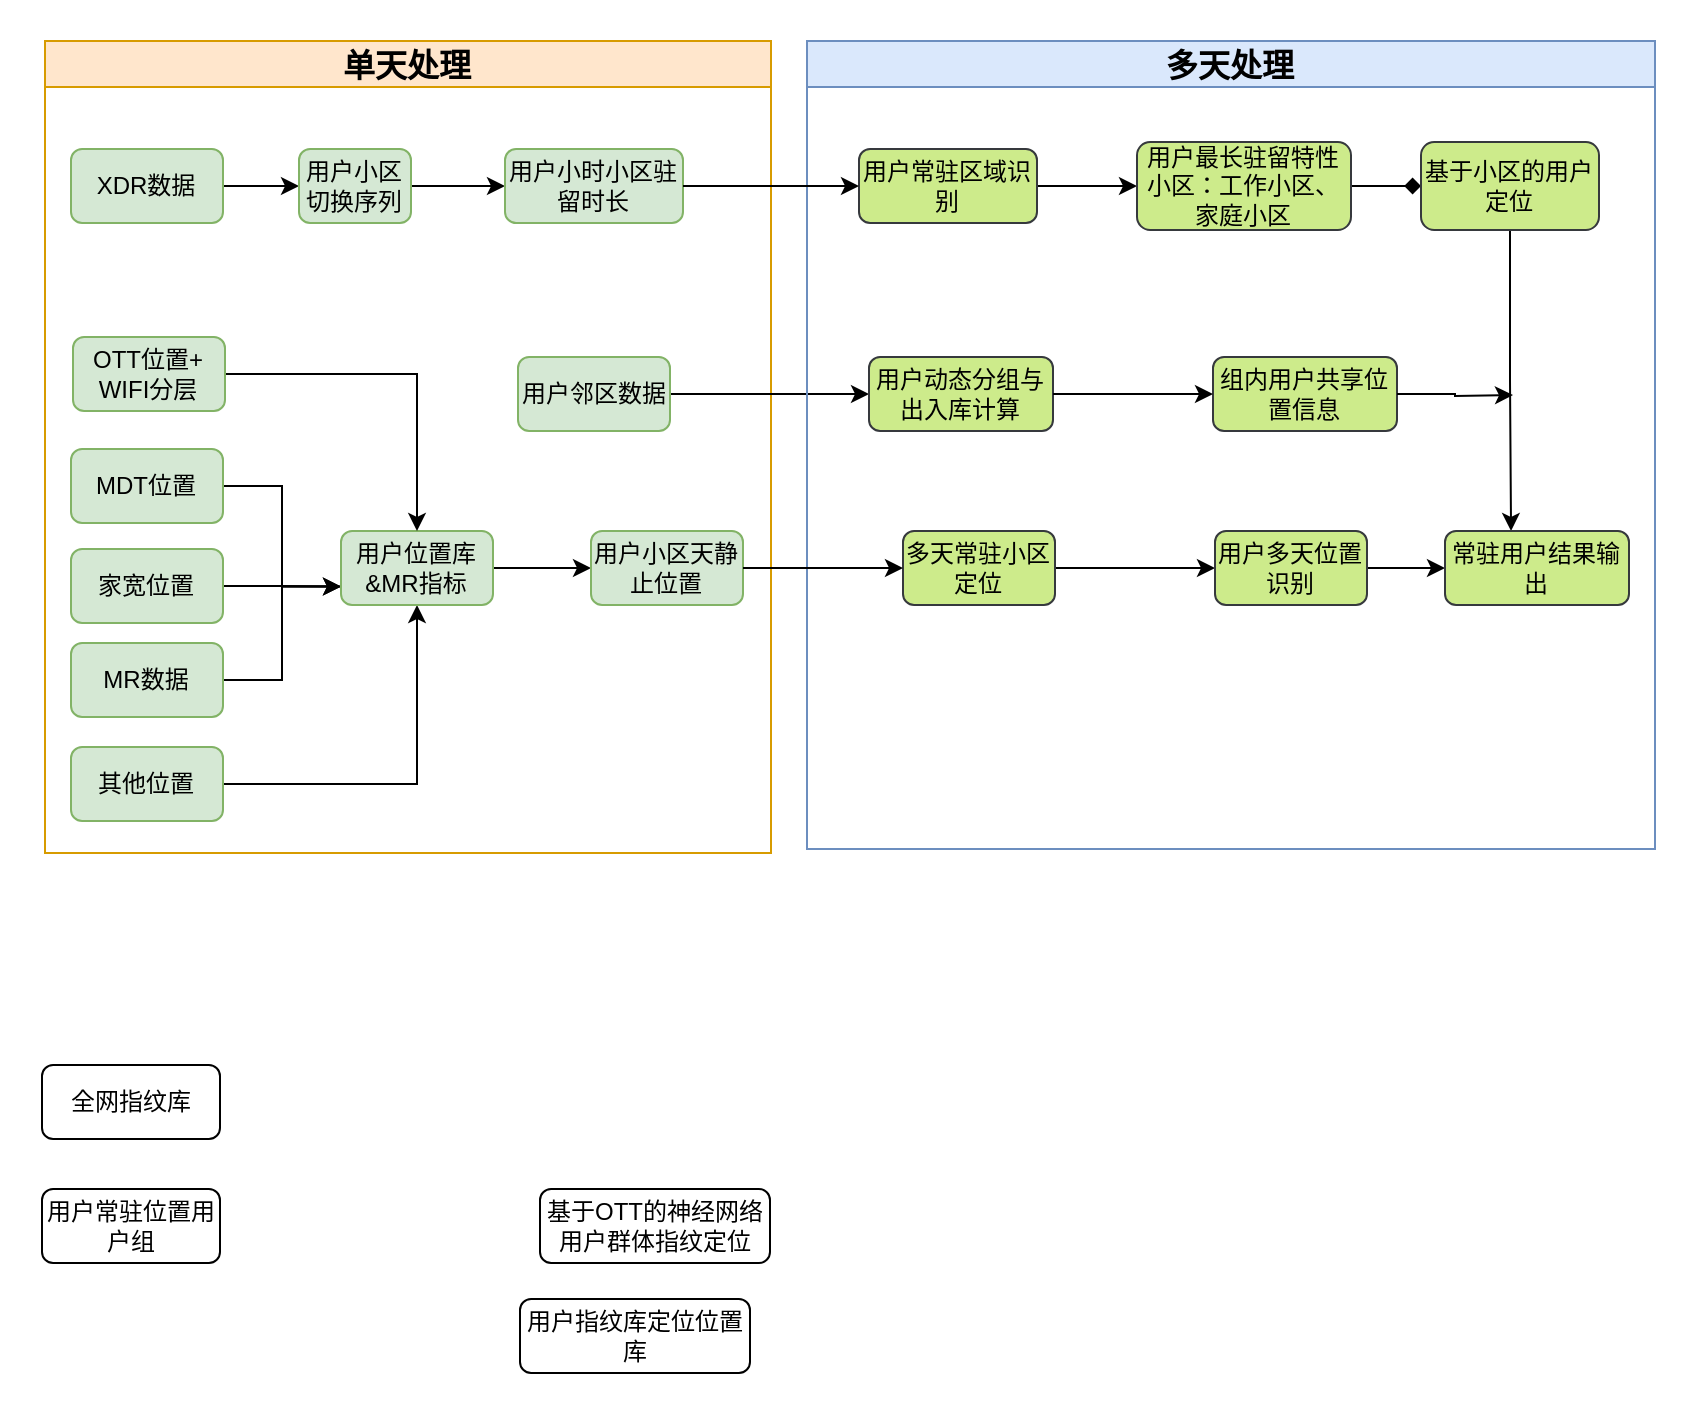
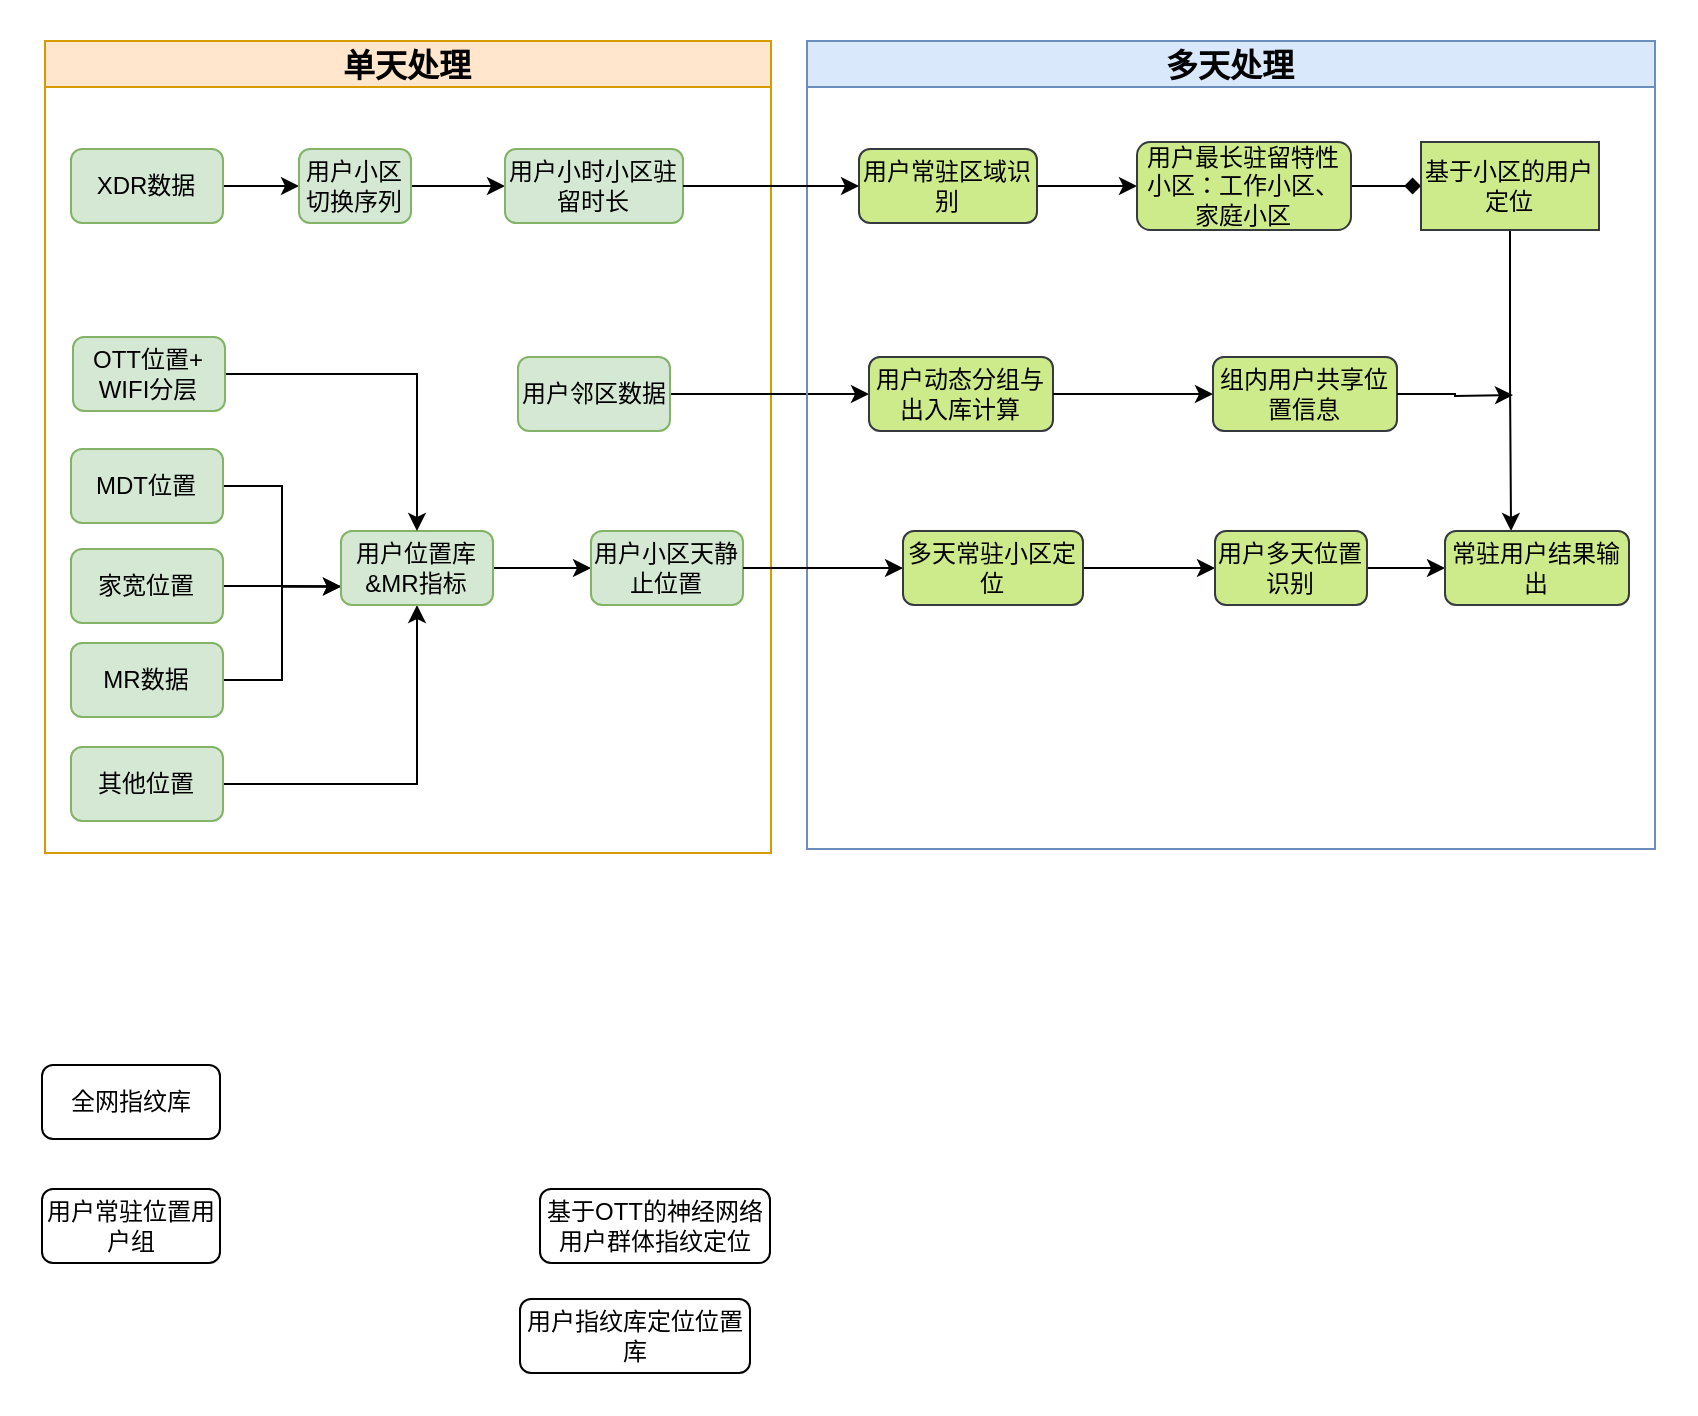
(1510, 186) -> (1510, 186)
(979, 568) -> (993, 568)
